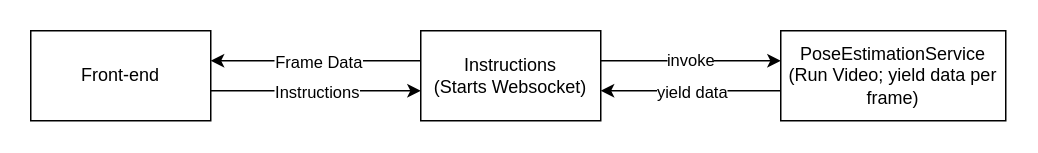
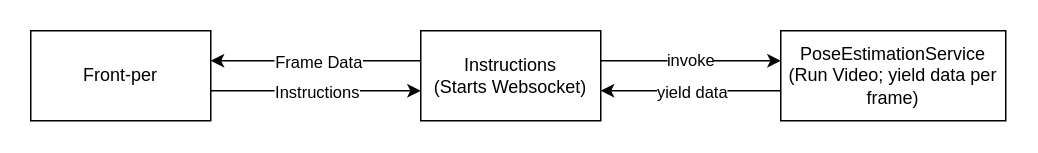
(121, 76) -> (121, 76)
